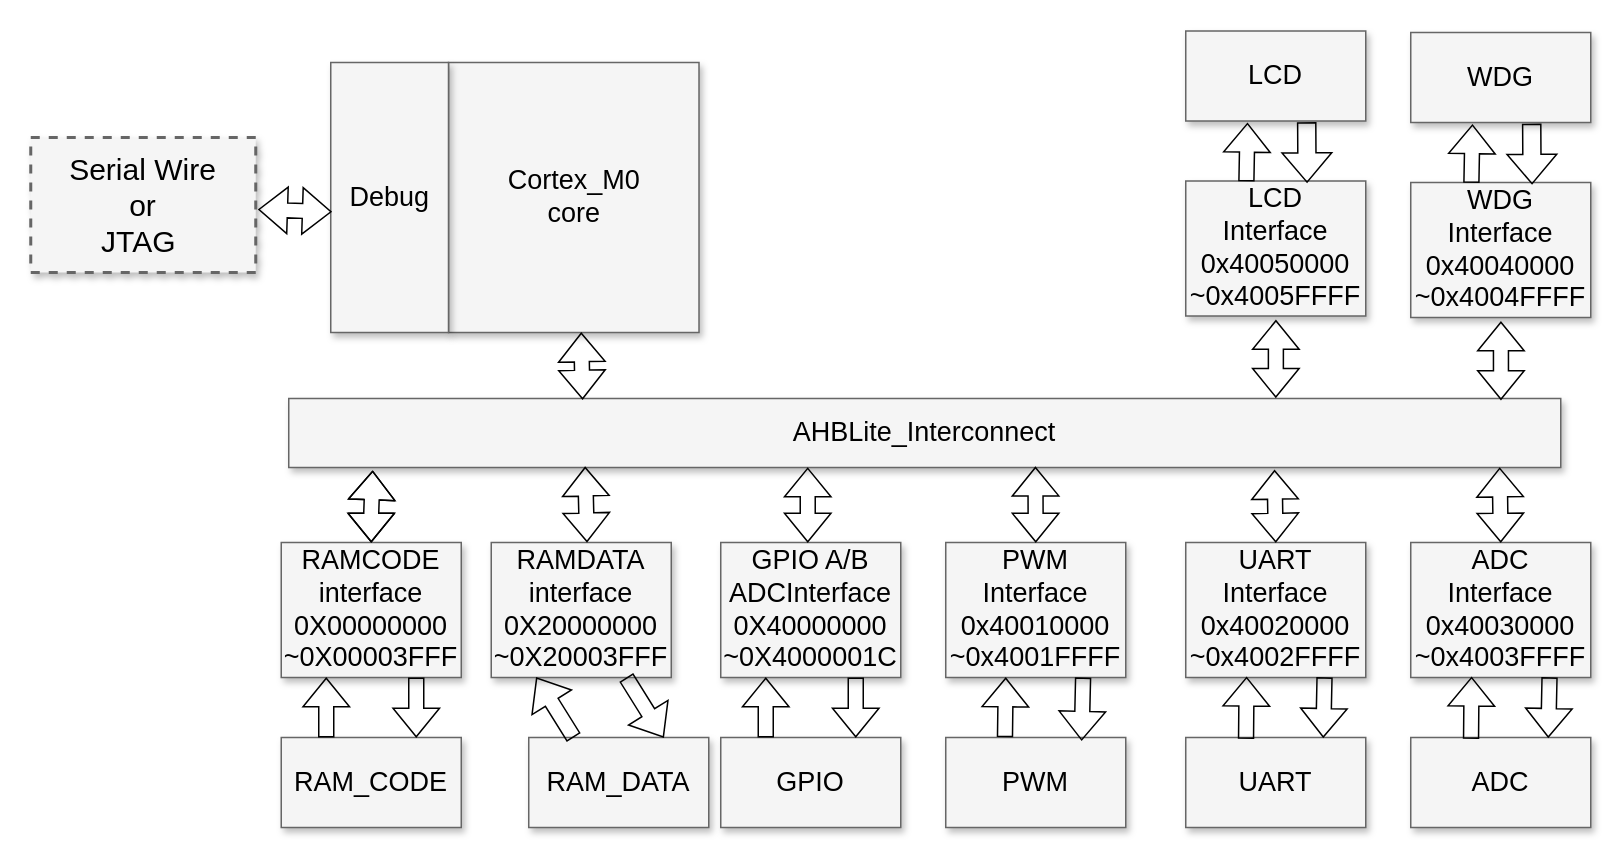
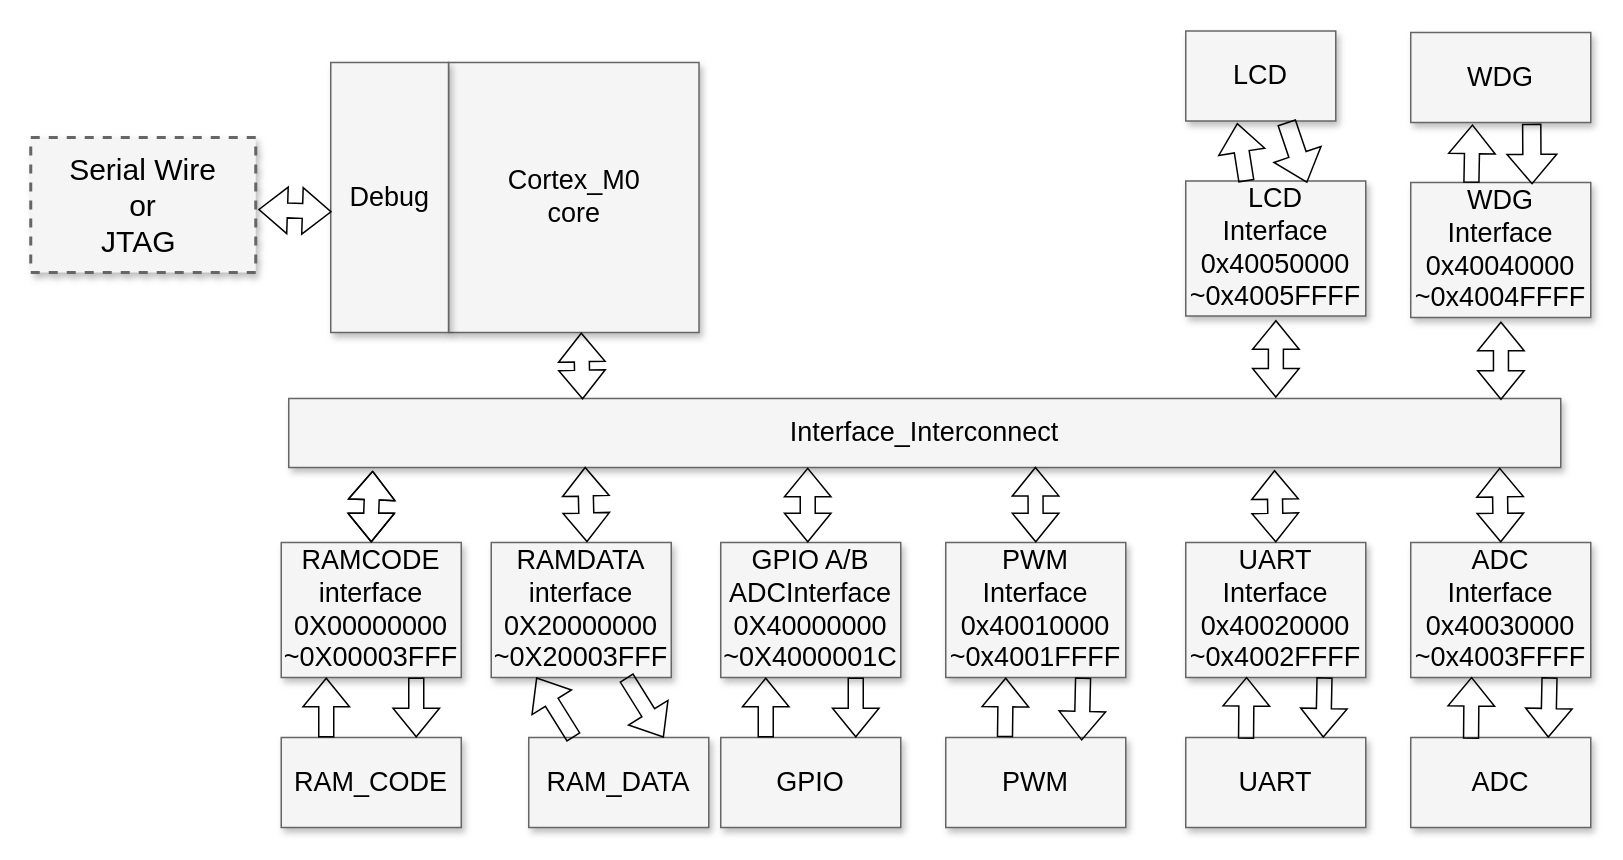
(1276, 76) -> (1261, 76)
(925, 433) -> (925, 433)
